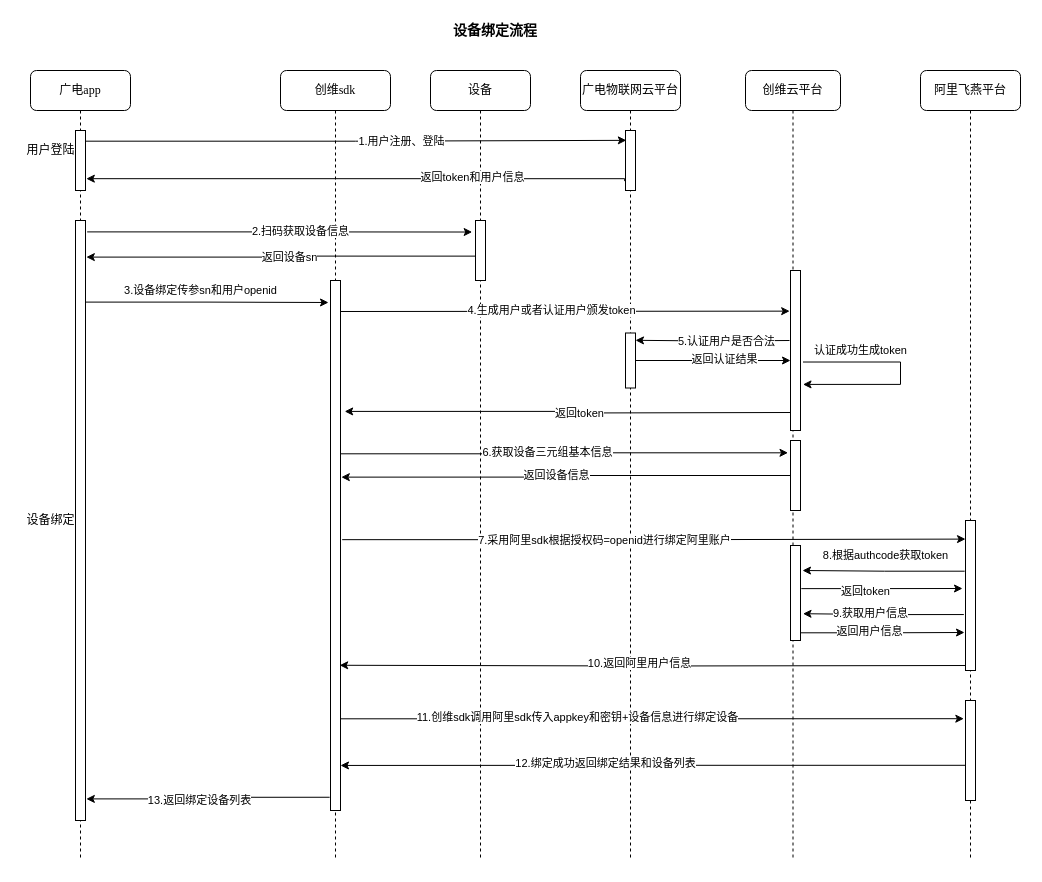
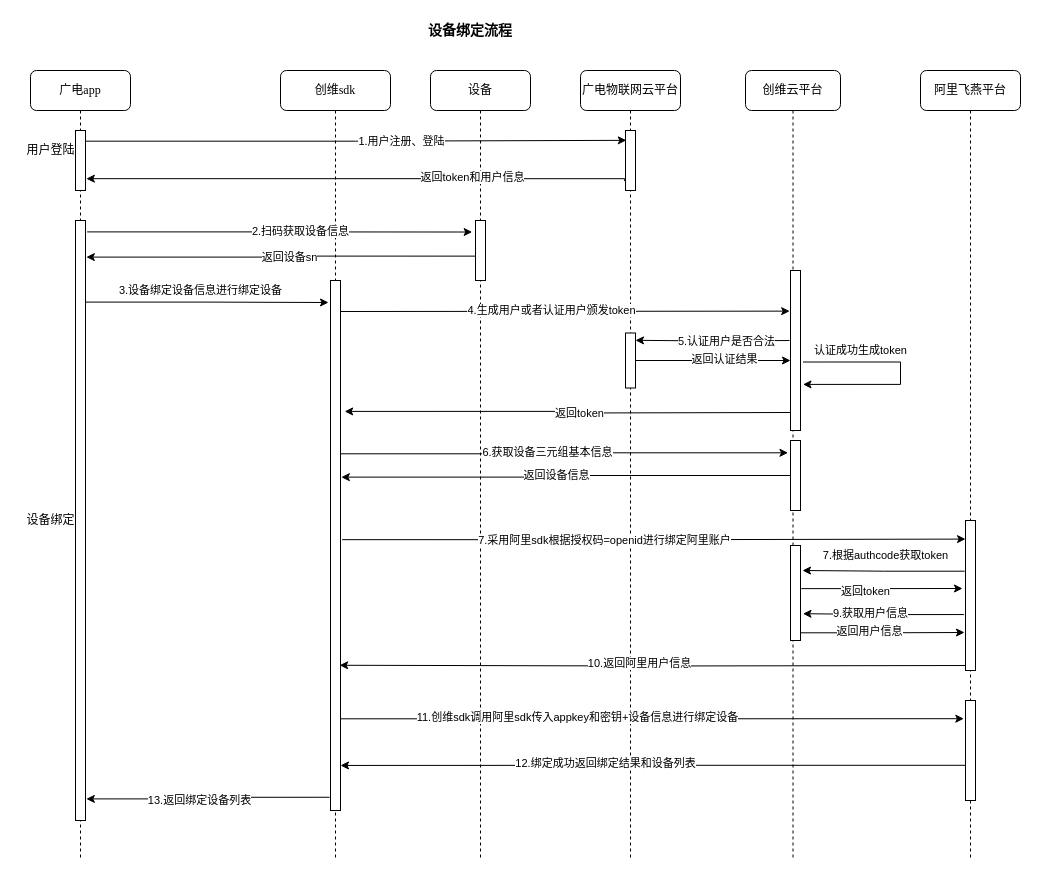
(496, 31) -> (471, 31)
(201, 291) -> (201, 291)
(886, 556) -> (886, 556)
